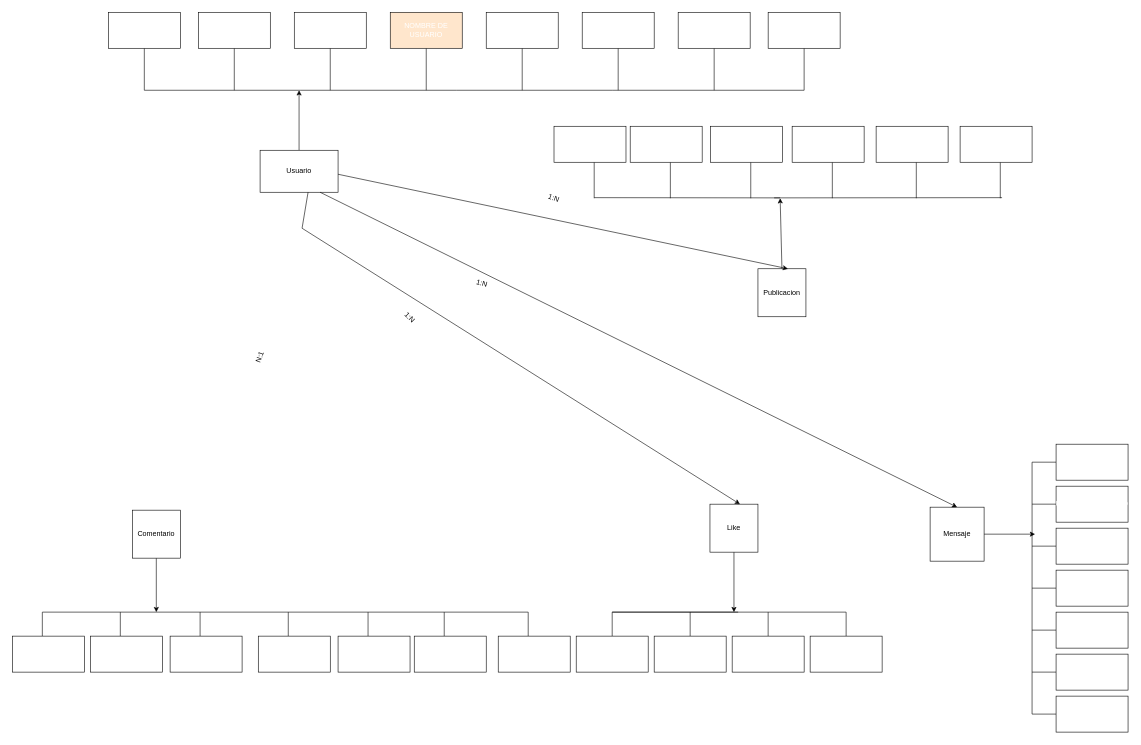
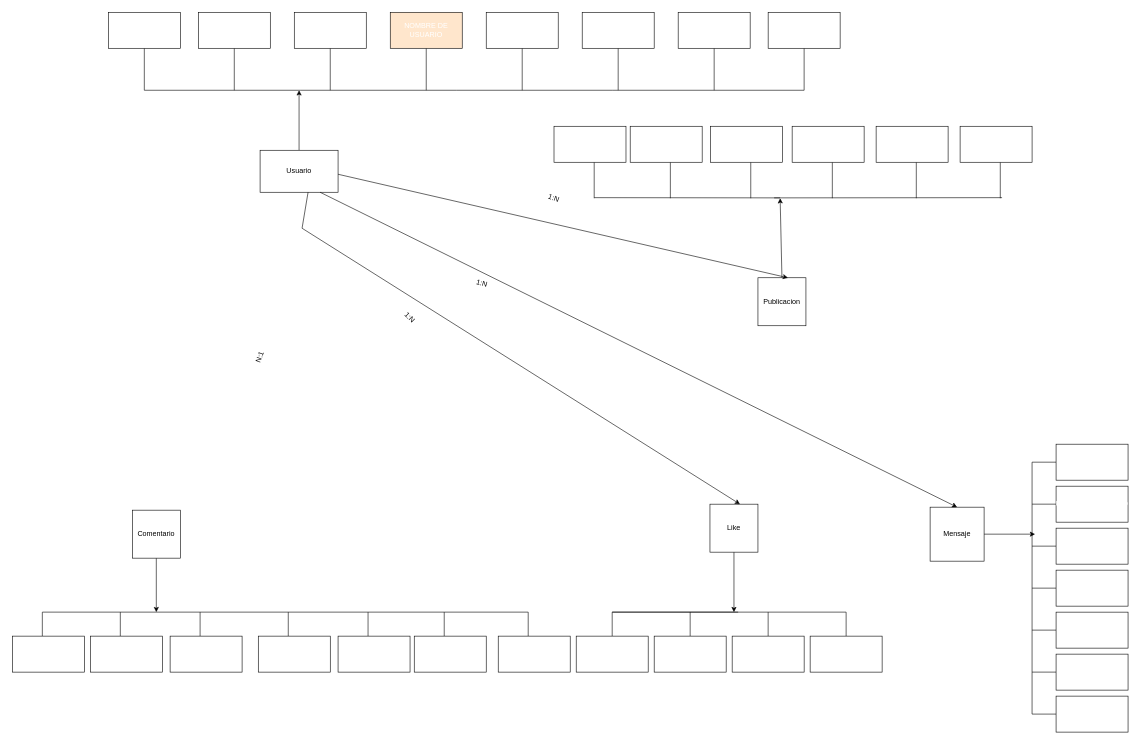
(782, 293) -> (782, 302)
